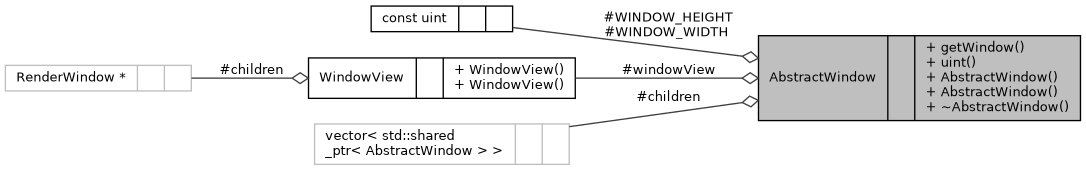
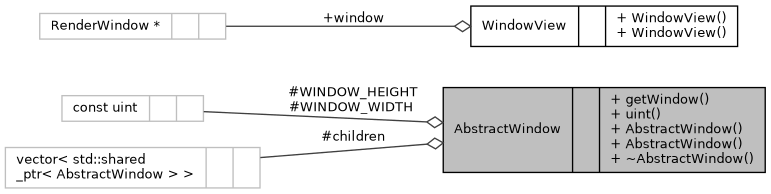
(442, 19) -> (133, 108)
(250, 71) -> (352, 19)
(659, 78) -> none
